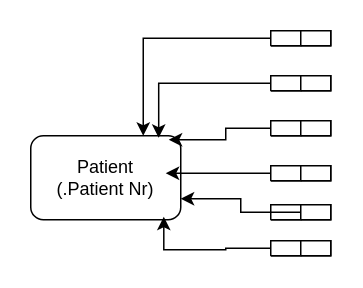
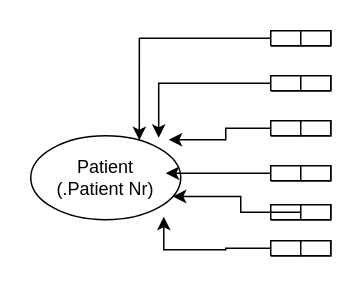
(106, 178) -> (106, 178)
